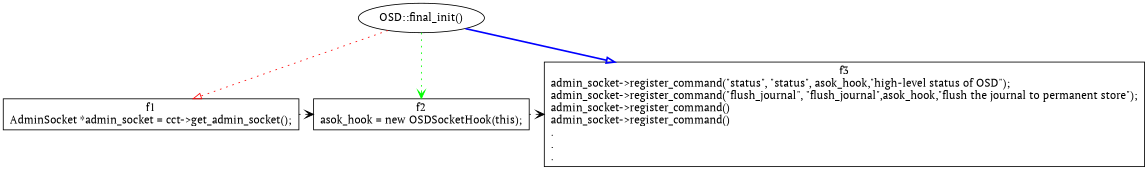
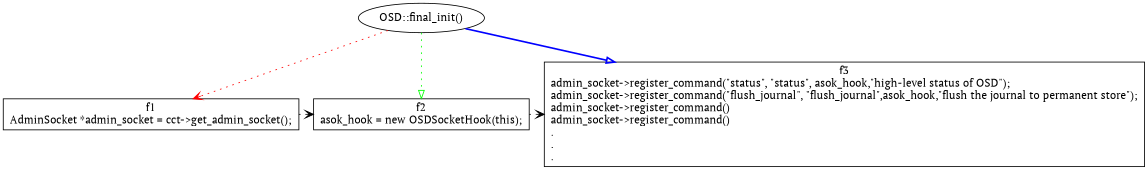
(421, 62) -> (421, 62)
(294, 63) -> (294, 63)
